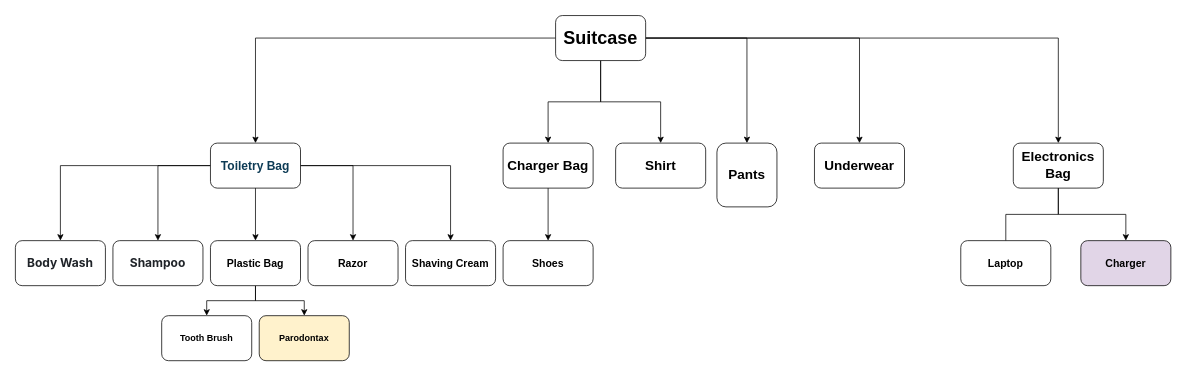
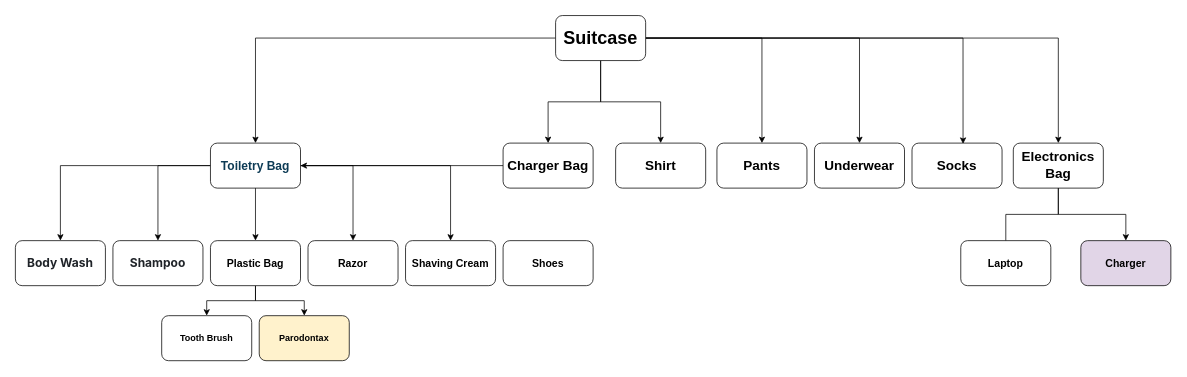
none -> (963, 137)
none -> (957, 165)
(747, 175) -> (762, 165)
(548, 234) -> (478, 165)
